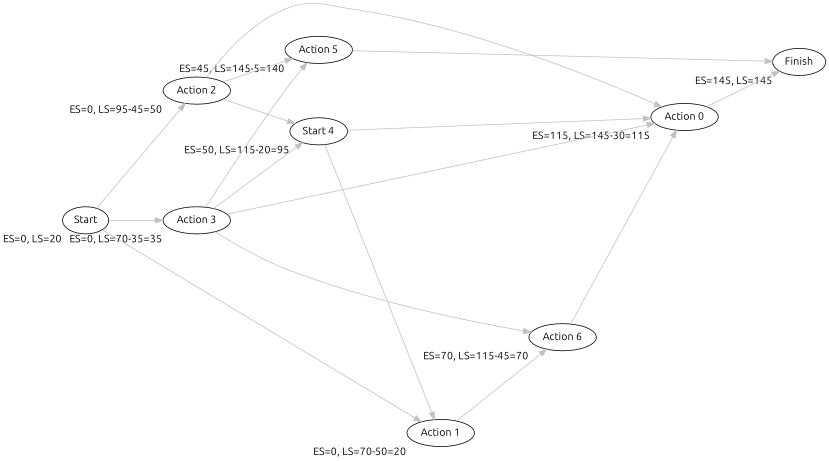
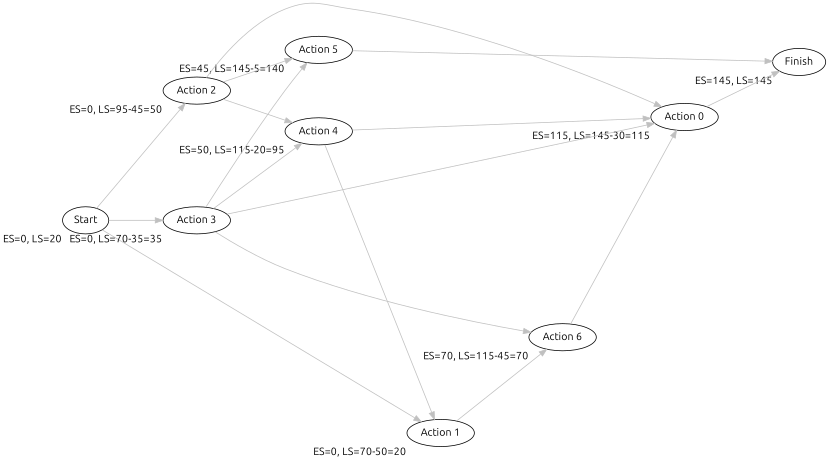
(319, 131) -> (319, 131)
